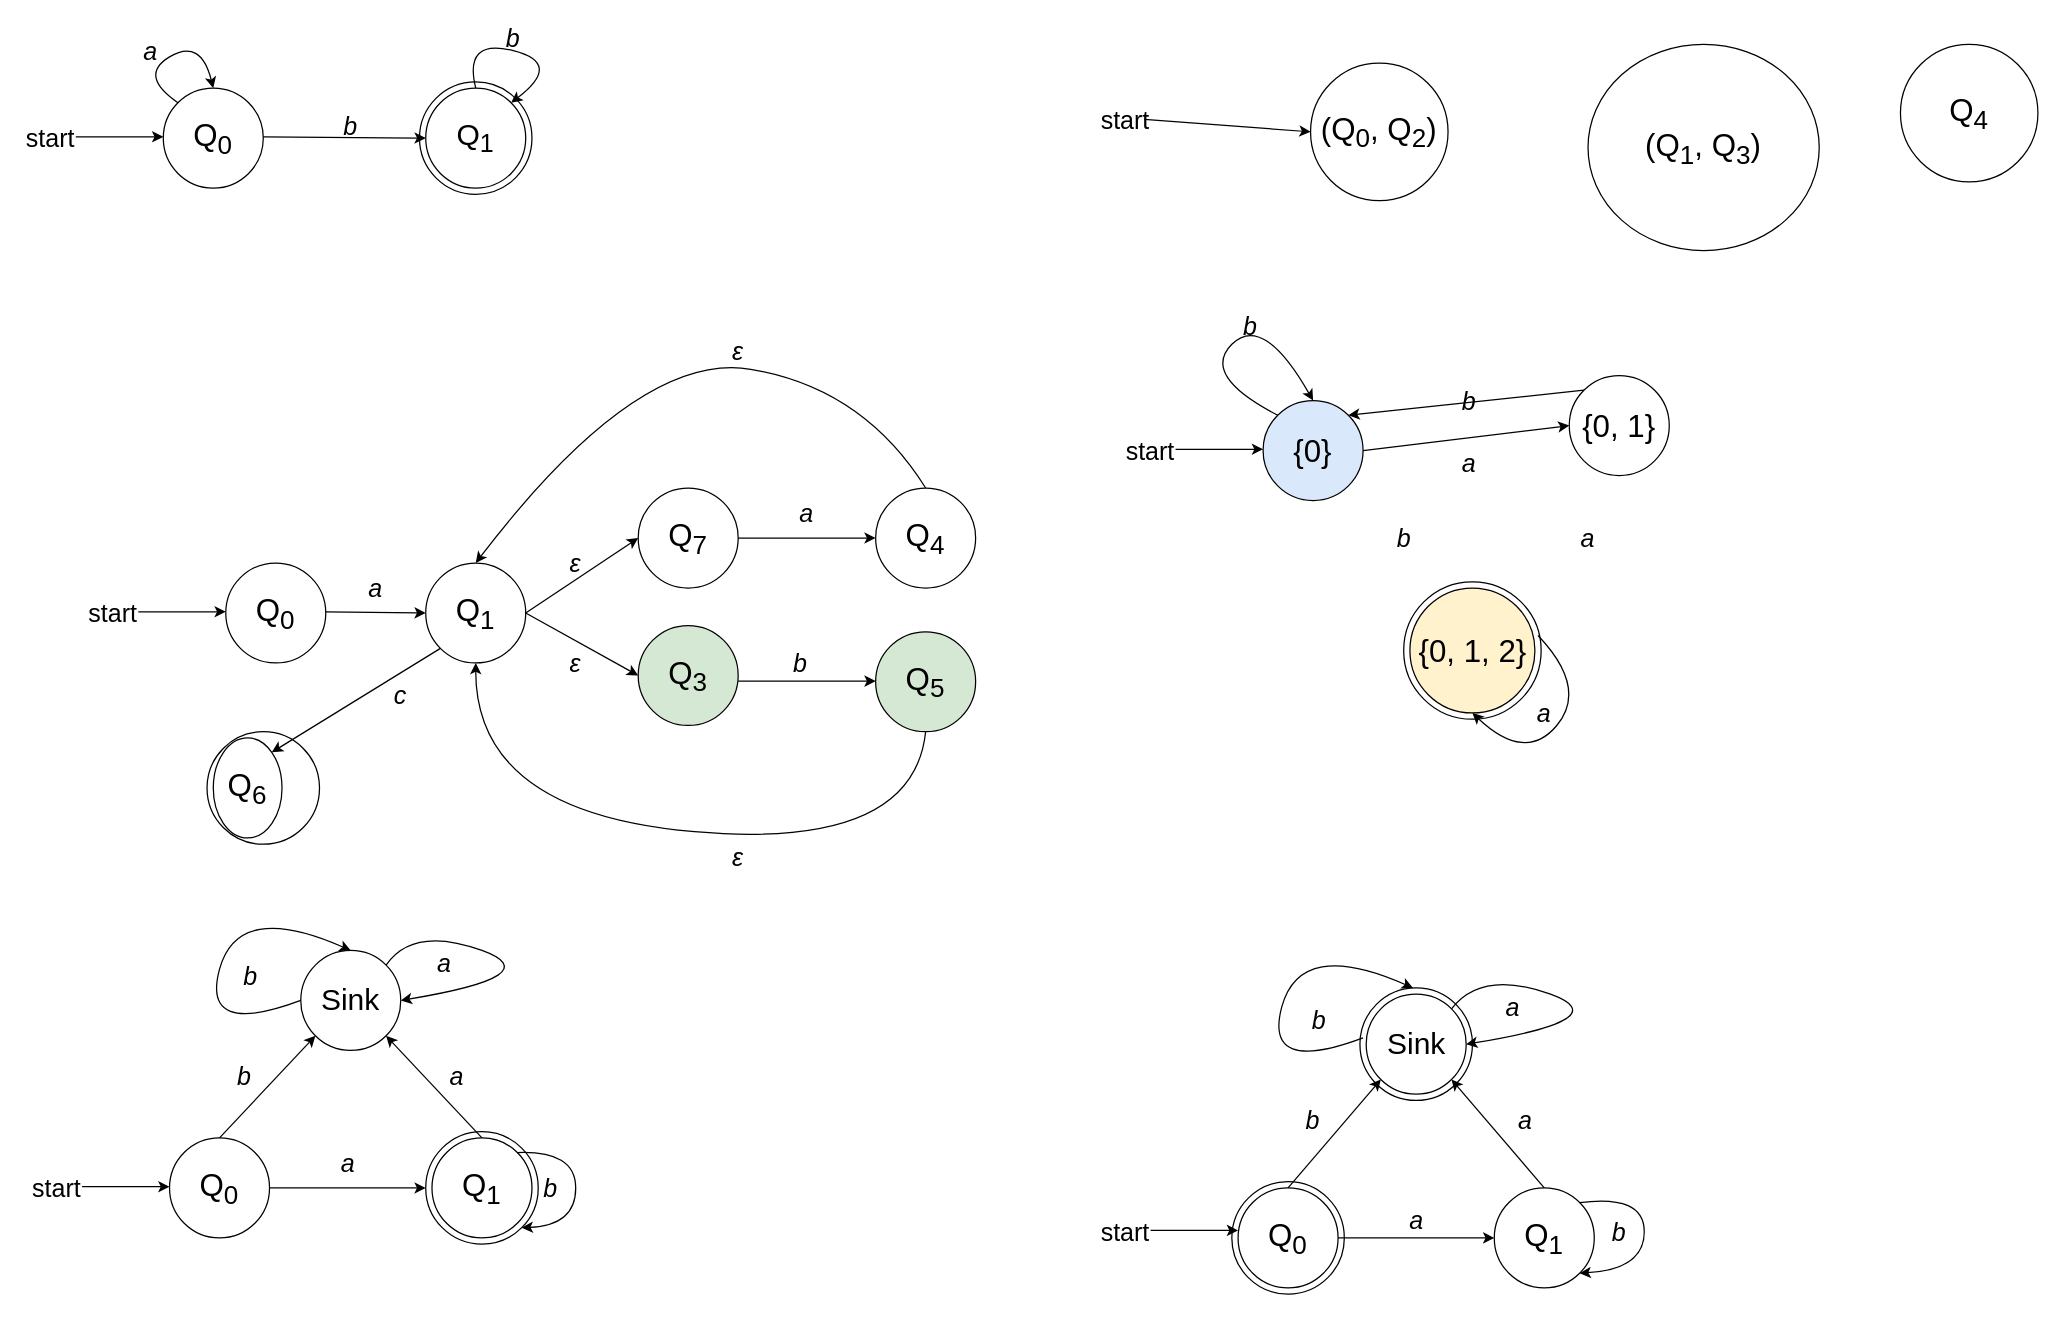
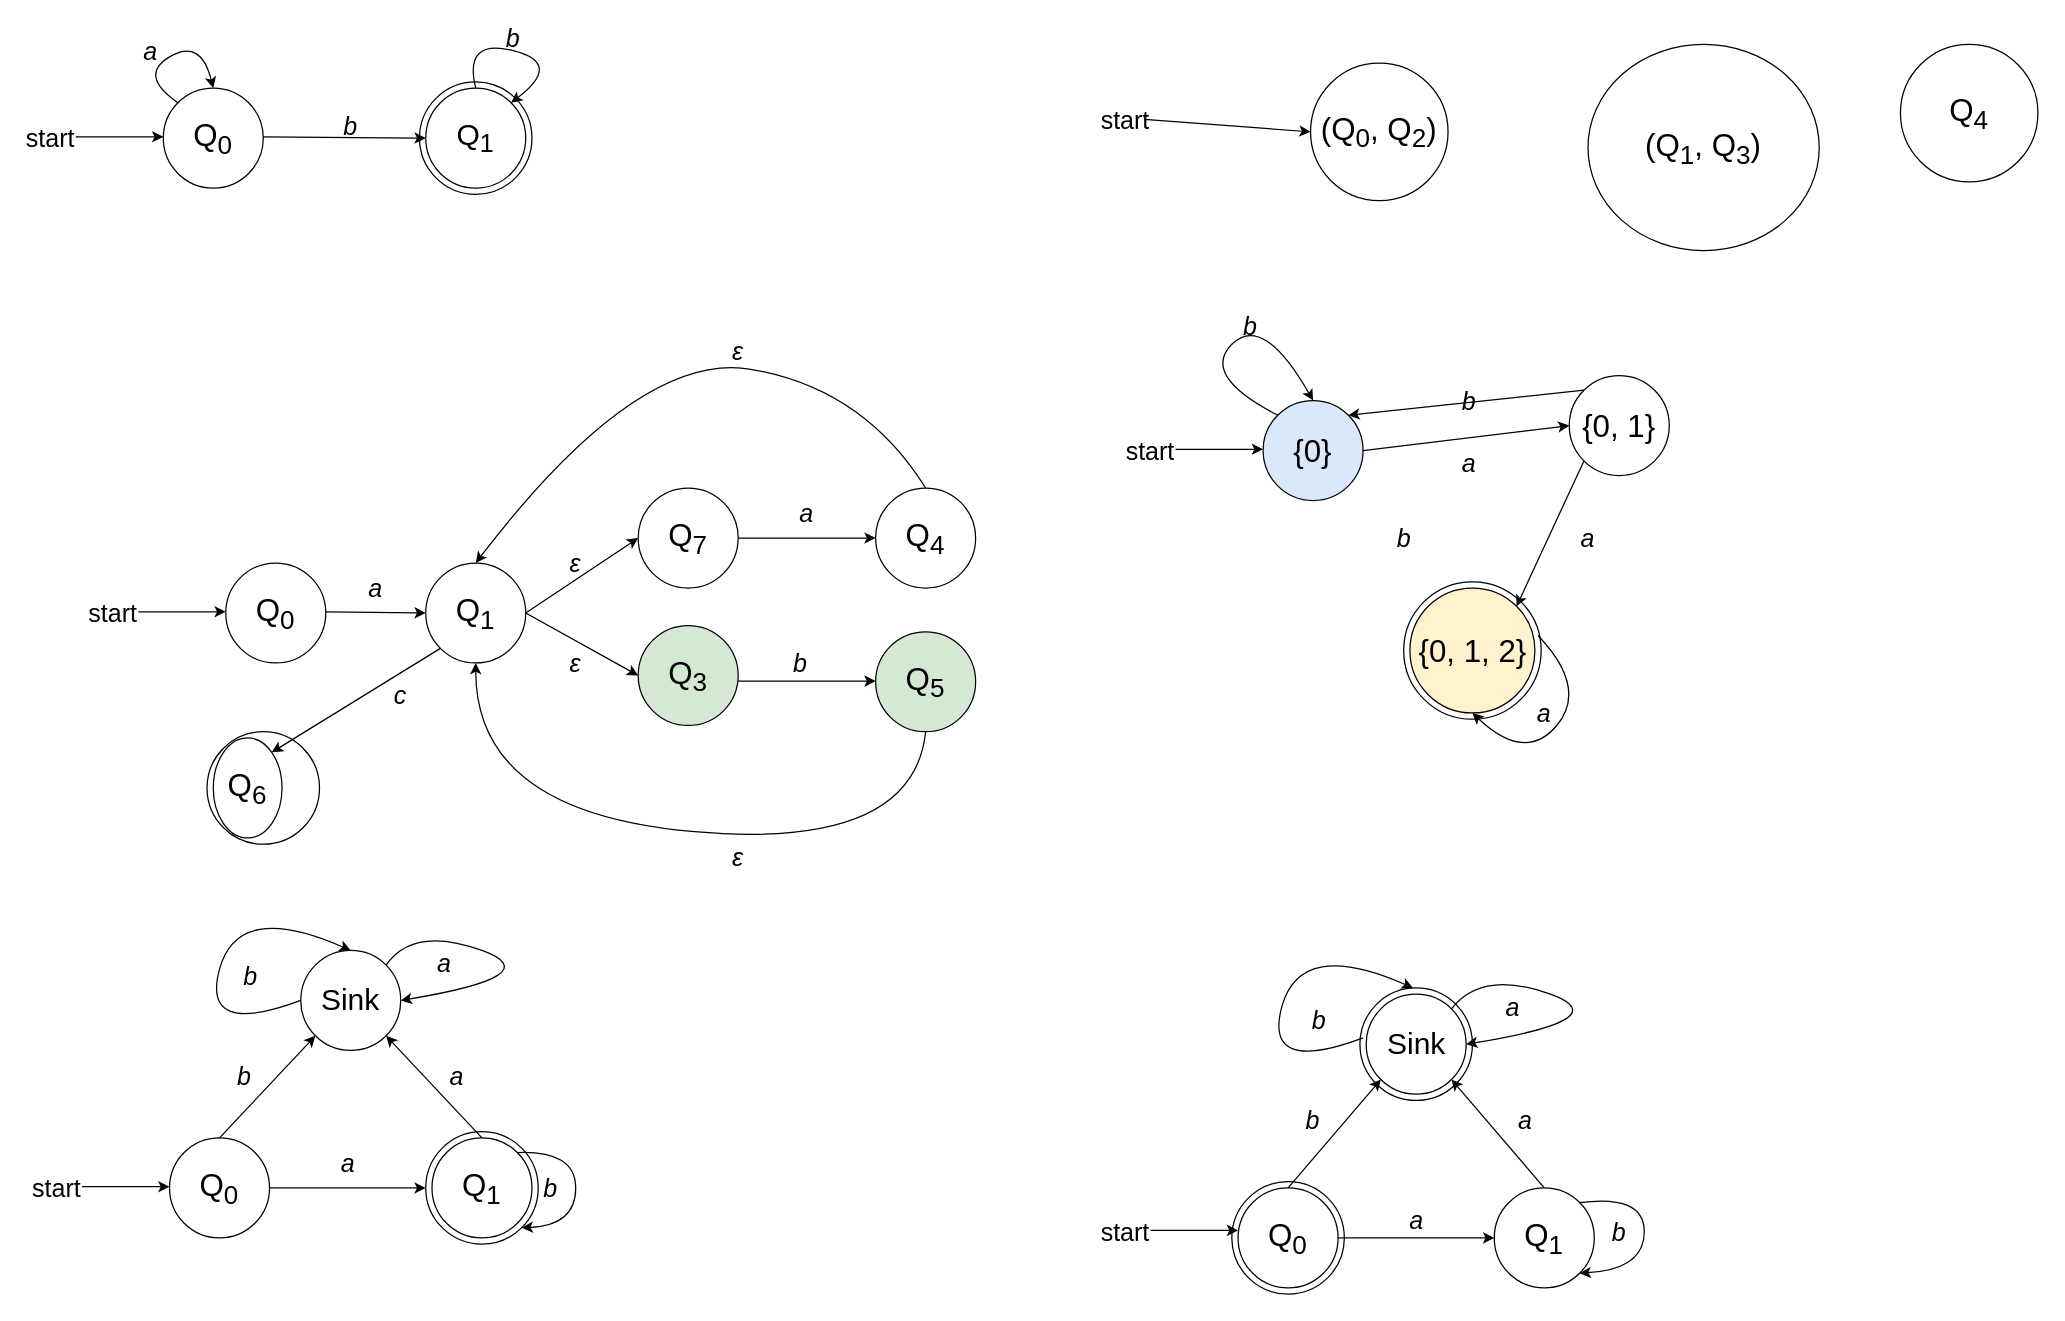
none -> (1552, 530)
